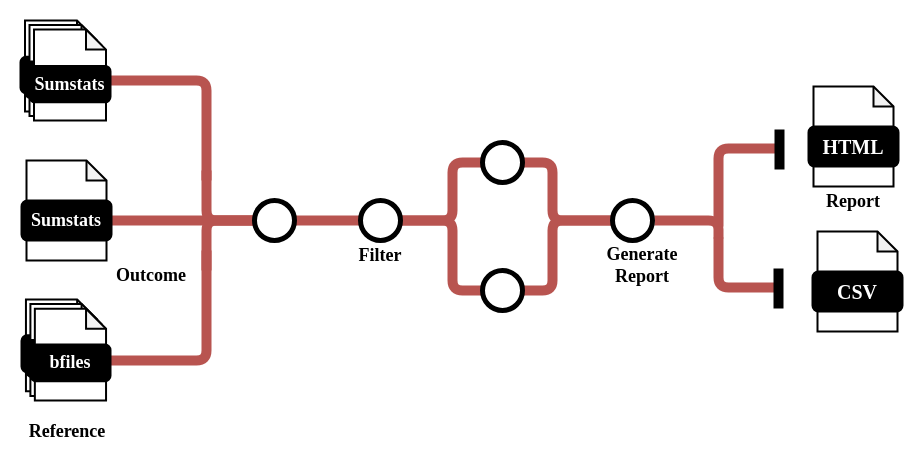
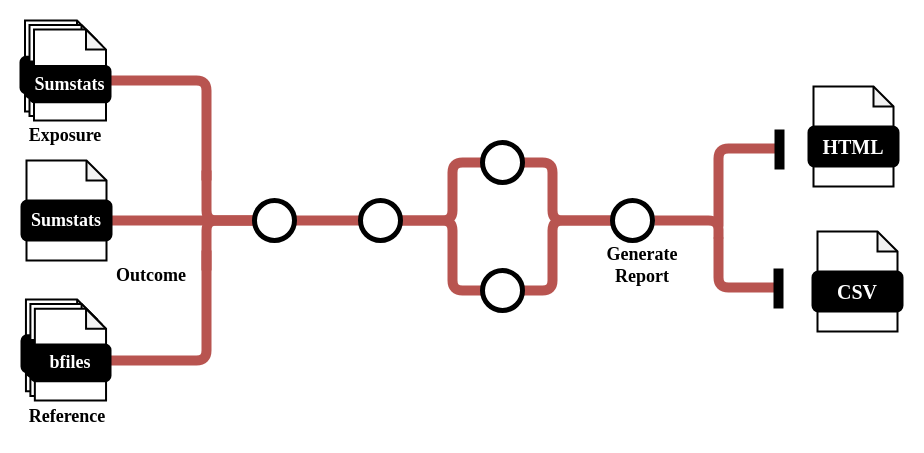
none -> (66, 136)
(854, 202) -> none
(381, 256) -> none
(68, 432) -> (68, 417)
